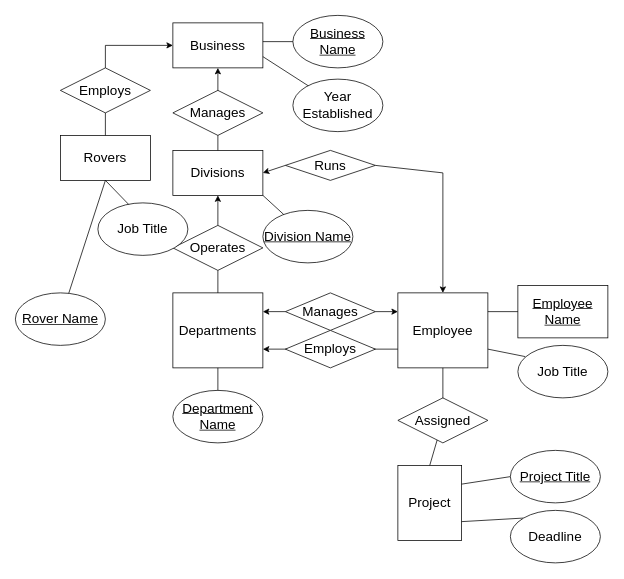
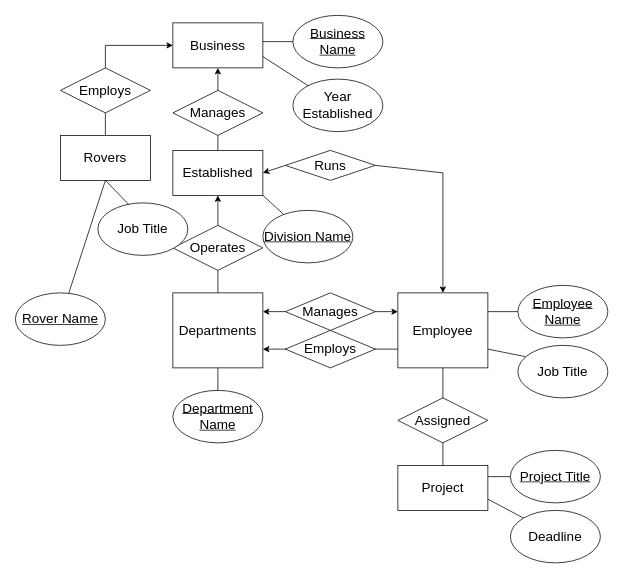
(218, 173) -> (218, 173)
(563, 312) -> (563, 312)
(430, 503) -> (443, 488)
